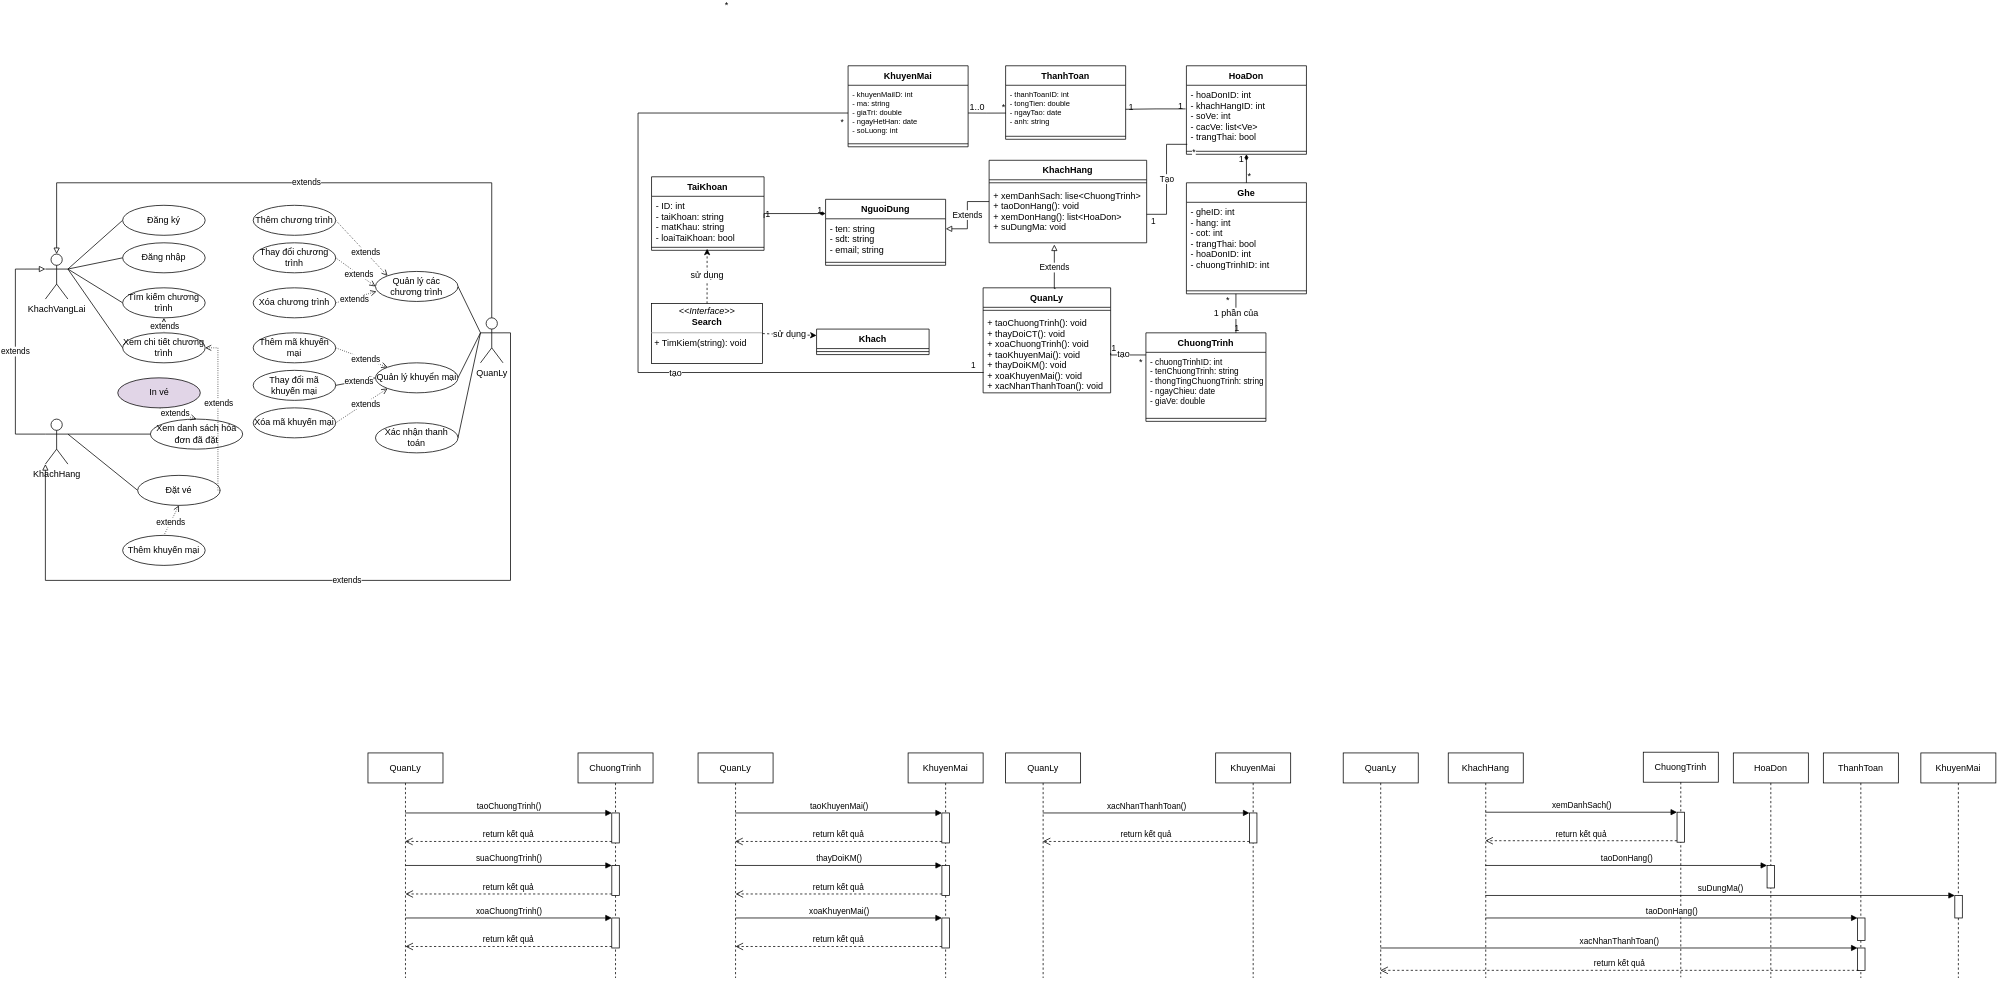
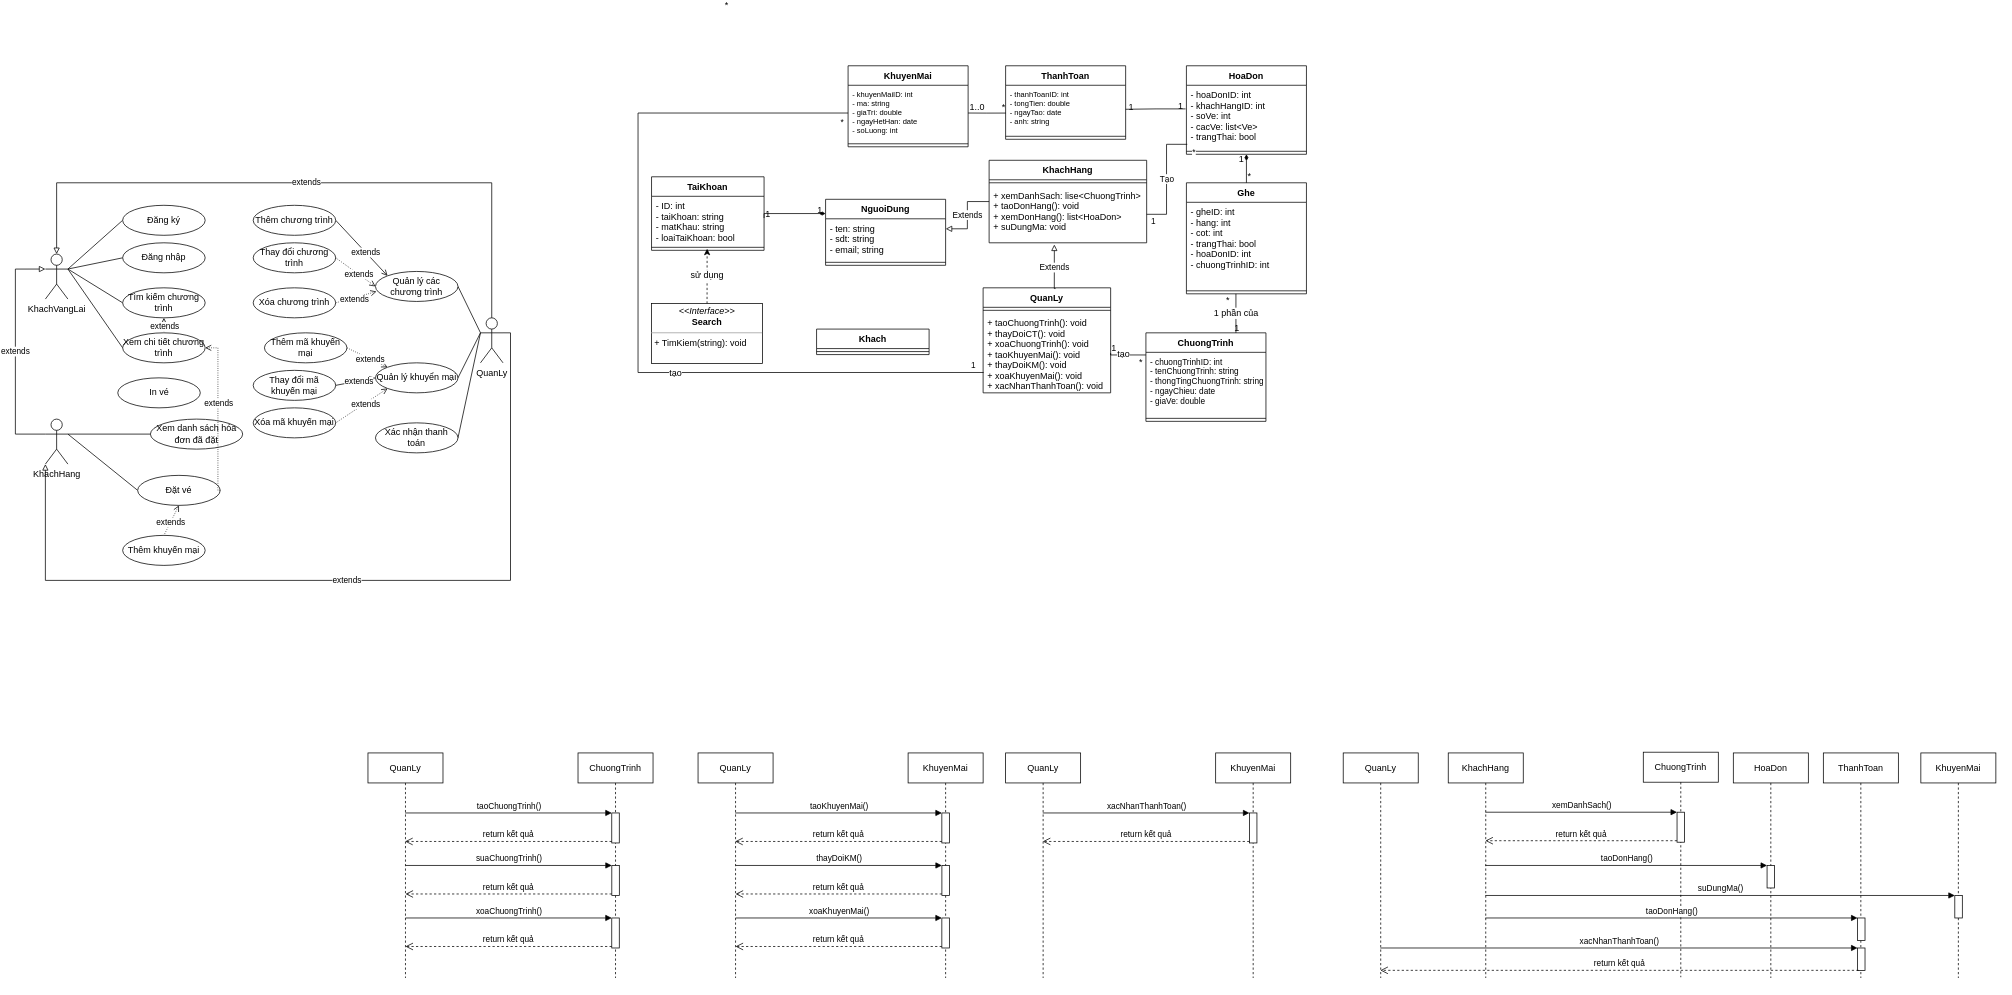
(347, 233) -> (347, 233)
(786, 334) -> none
(294, 348) -> (306, 348)
(159, 393) -> (159, 393)
(179, 414) -> none
